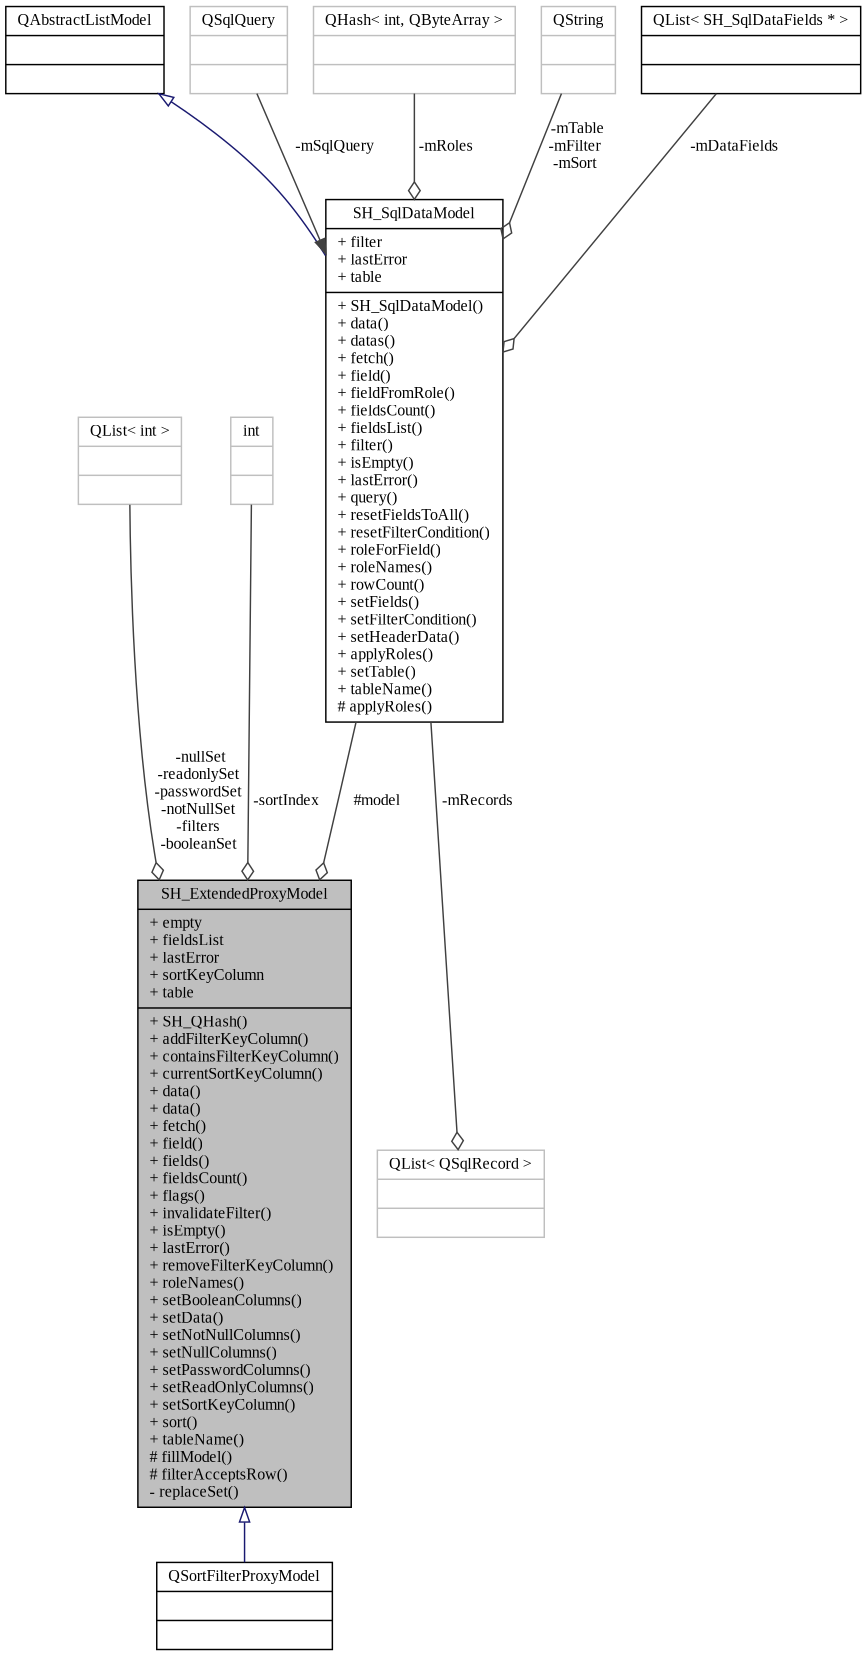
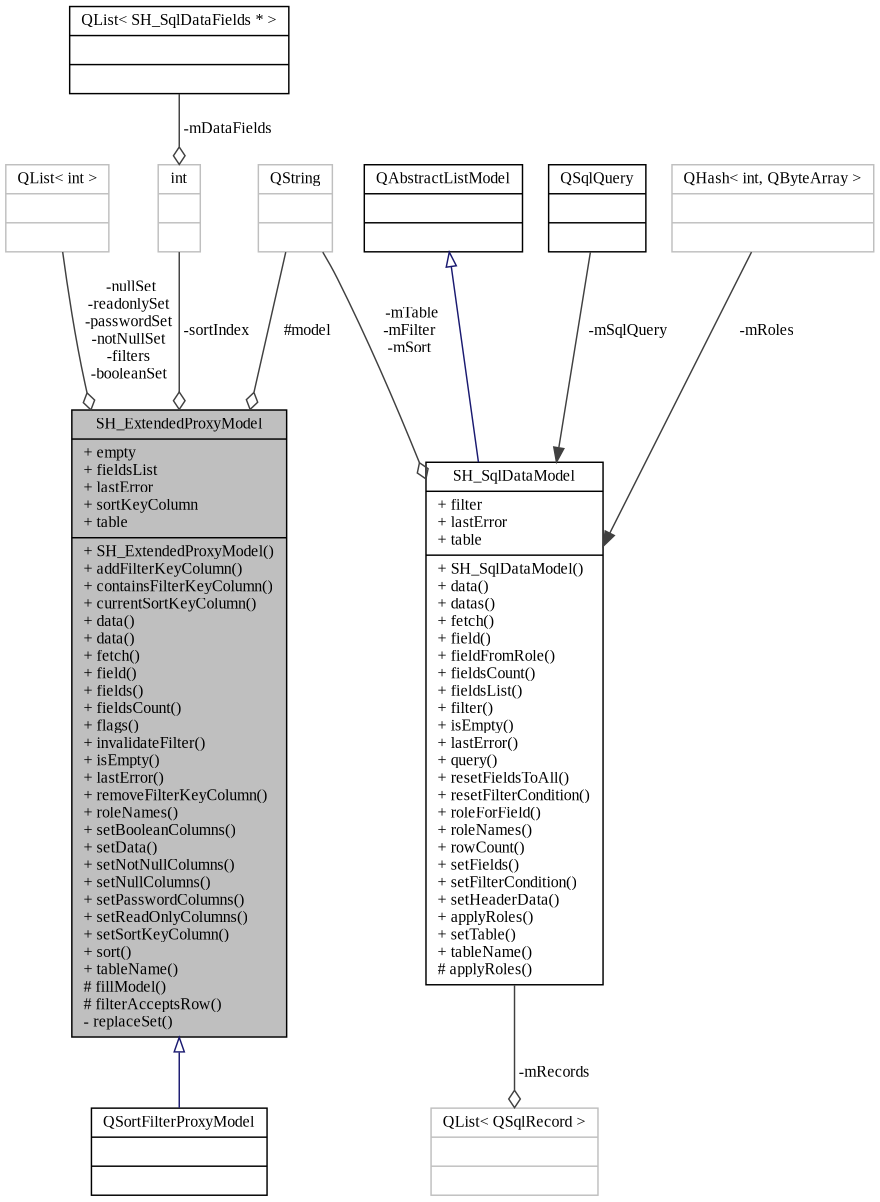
(239, 50) -> (597, 208)
(414, 138) -> (681, 393)
(615, 216) -> (179, 120)
(340, 793) -> (270, 322)
(199, 1022) -> (179, 552)
